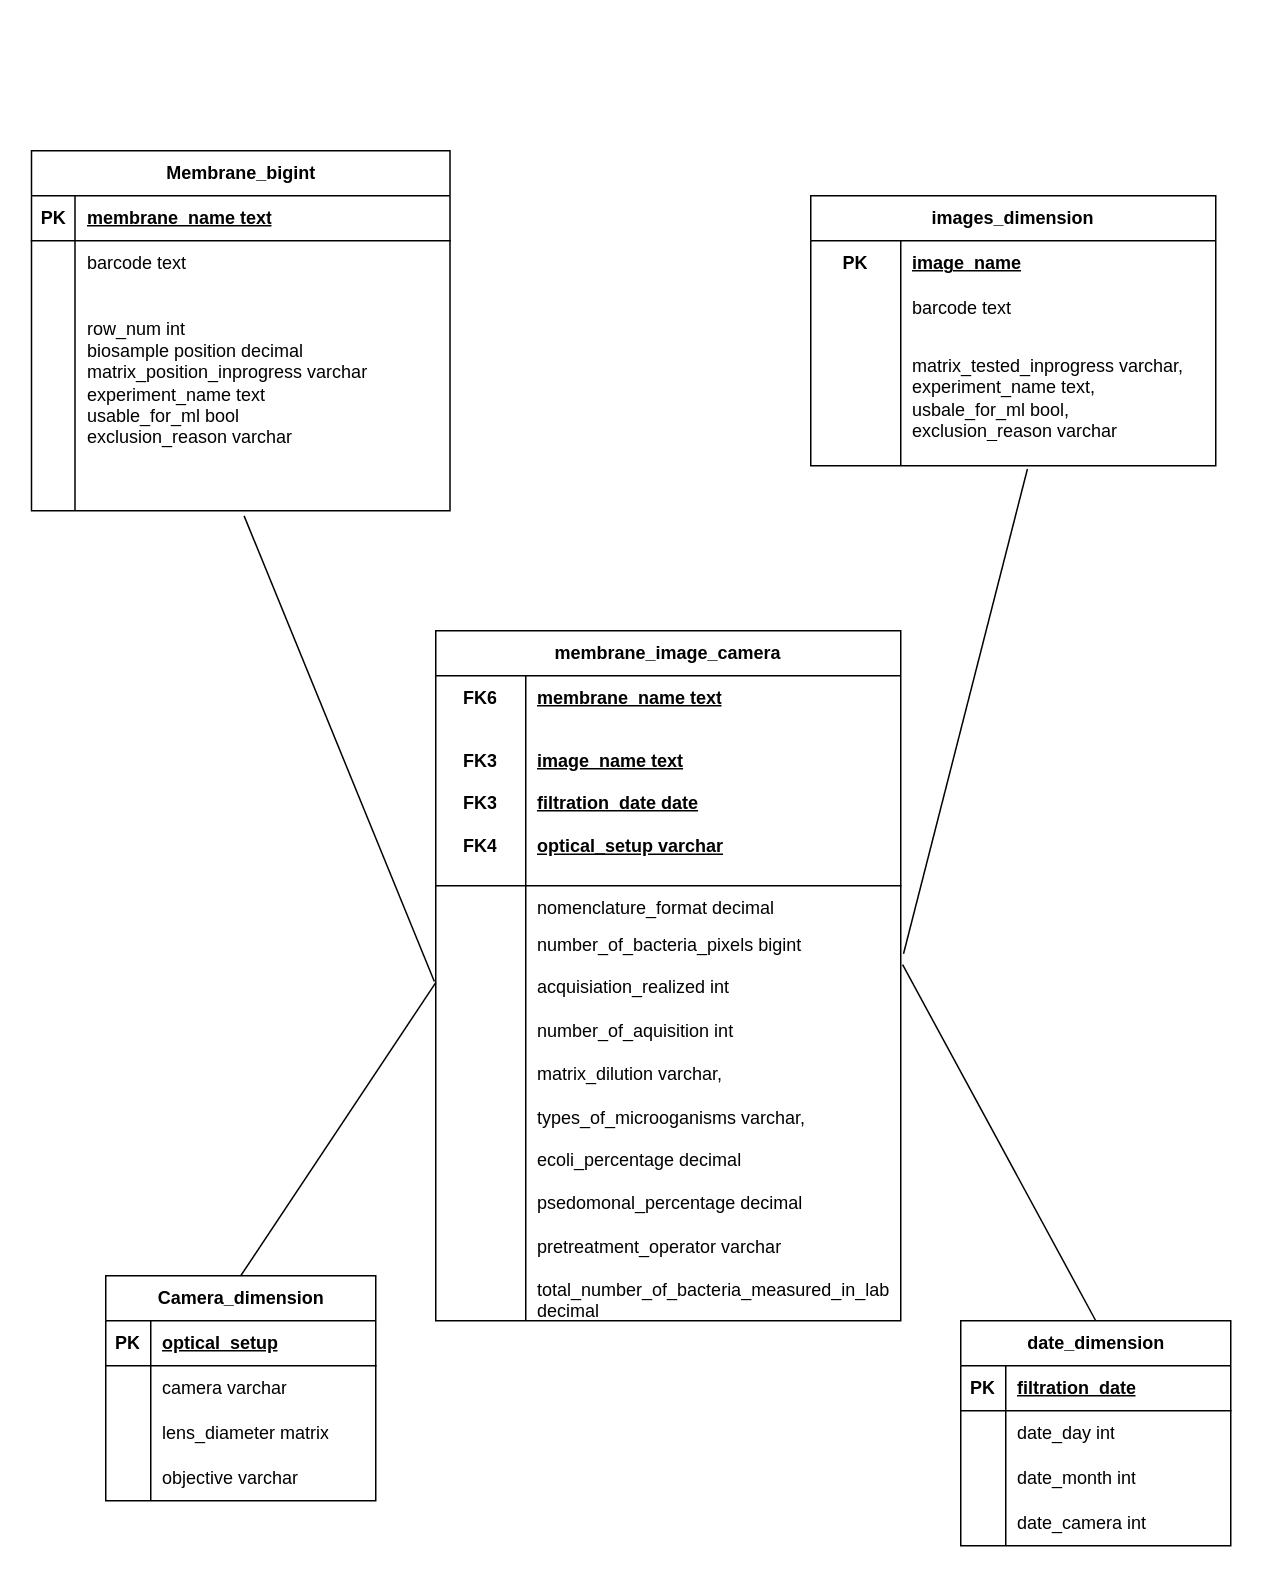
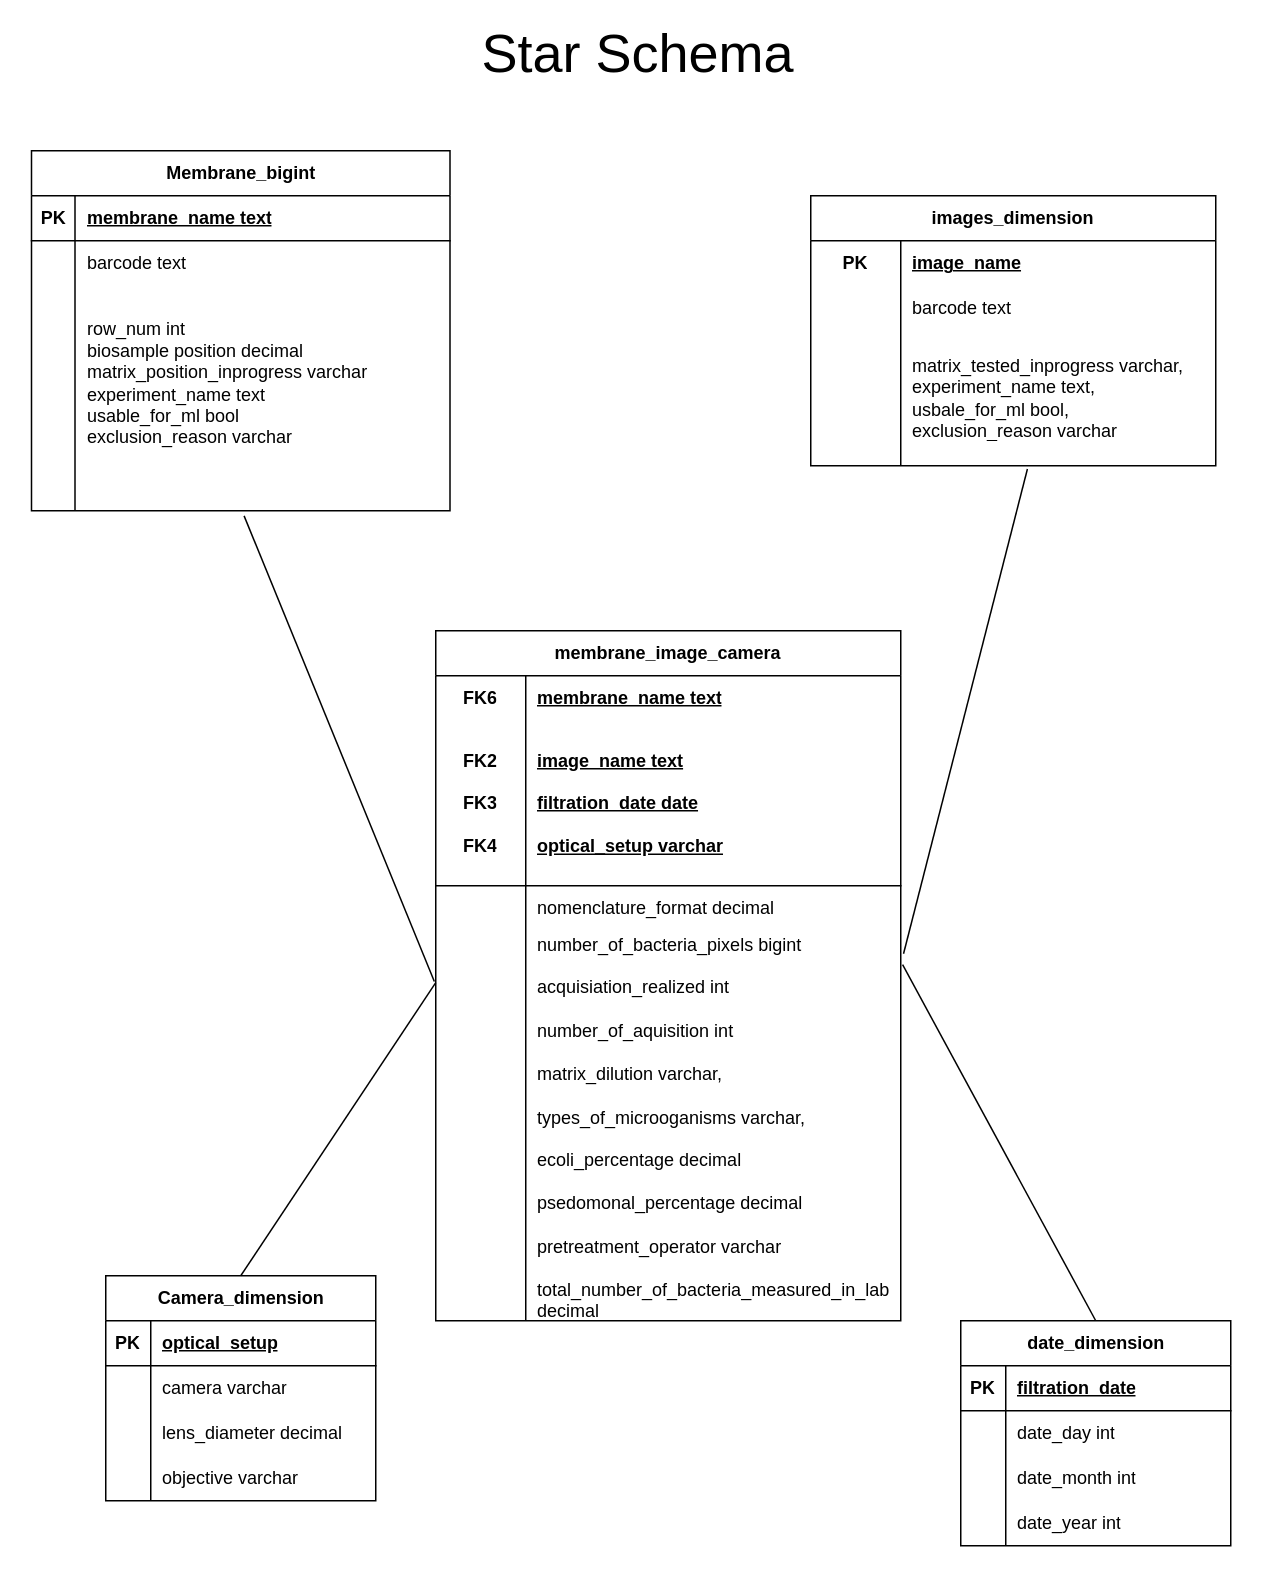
none -> (638, 53)
(481, 803) -> (481, 803)
(254, 1433) -> (257, 1433)
(1089, 1523) -> (1079, 1523)
